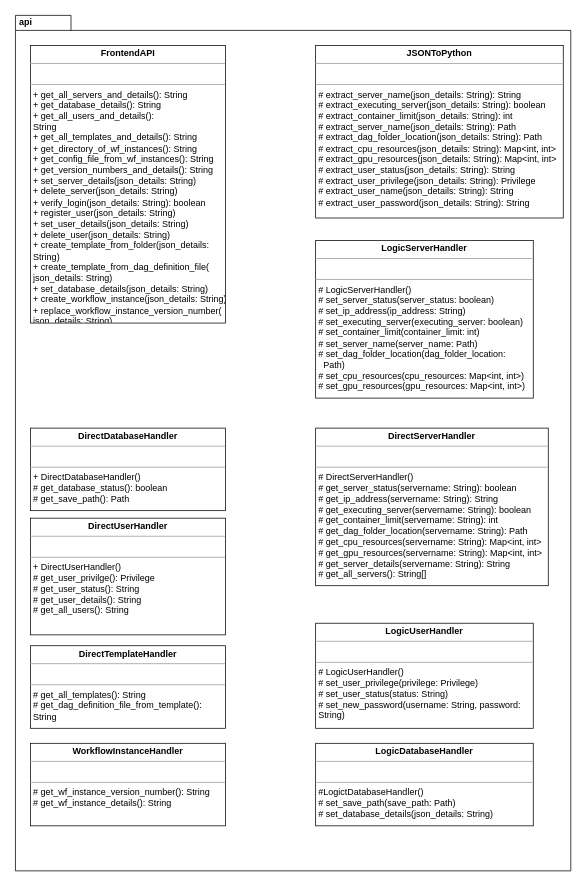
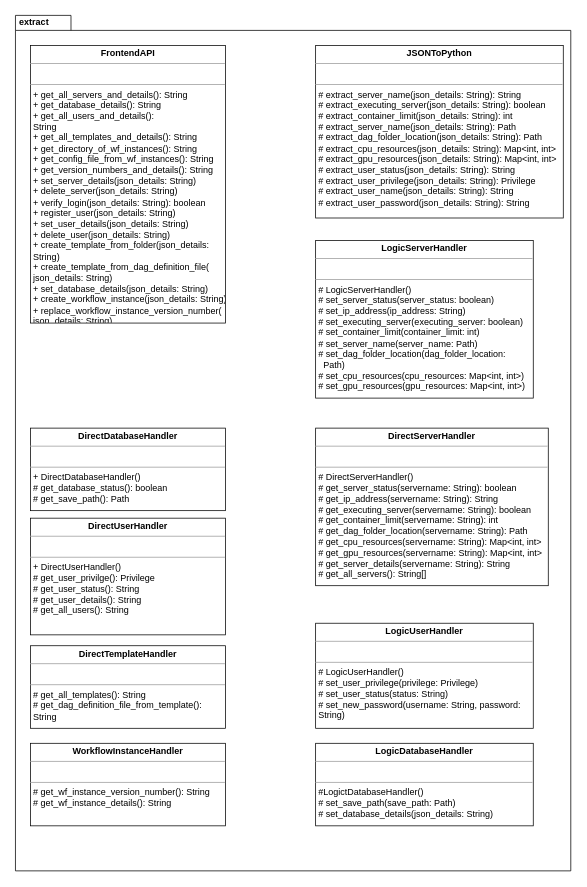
(23, 22) -> (35, 22)
